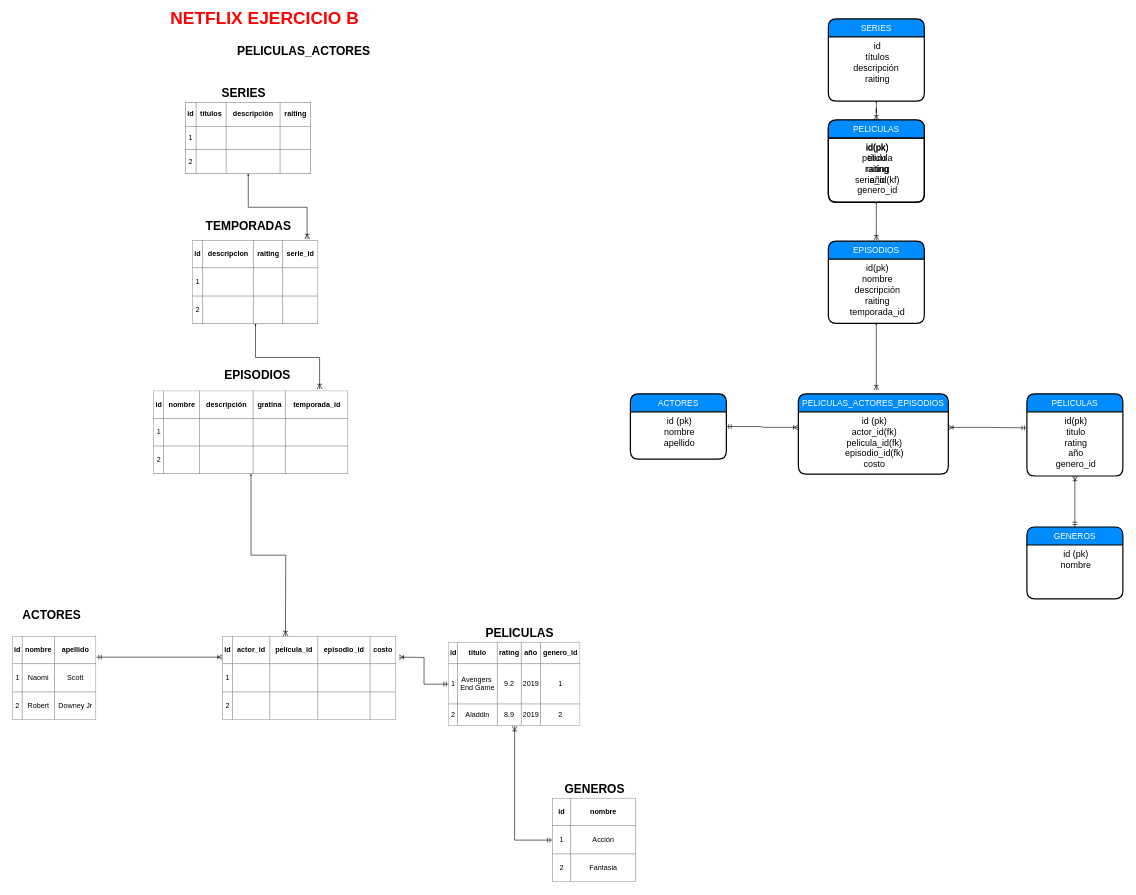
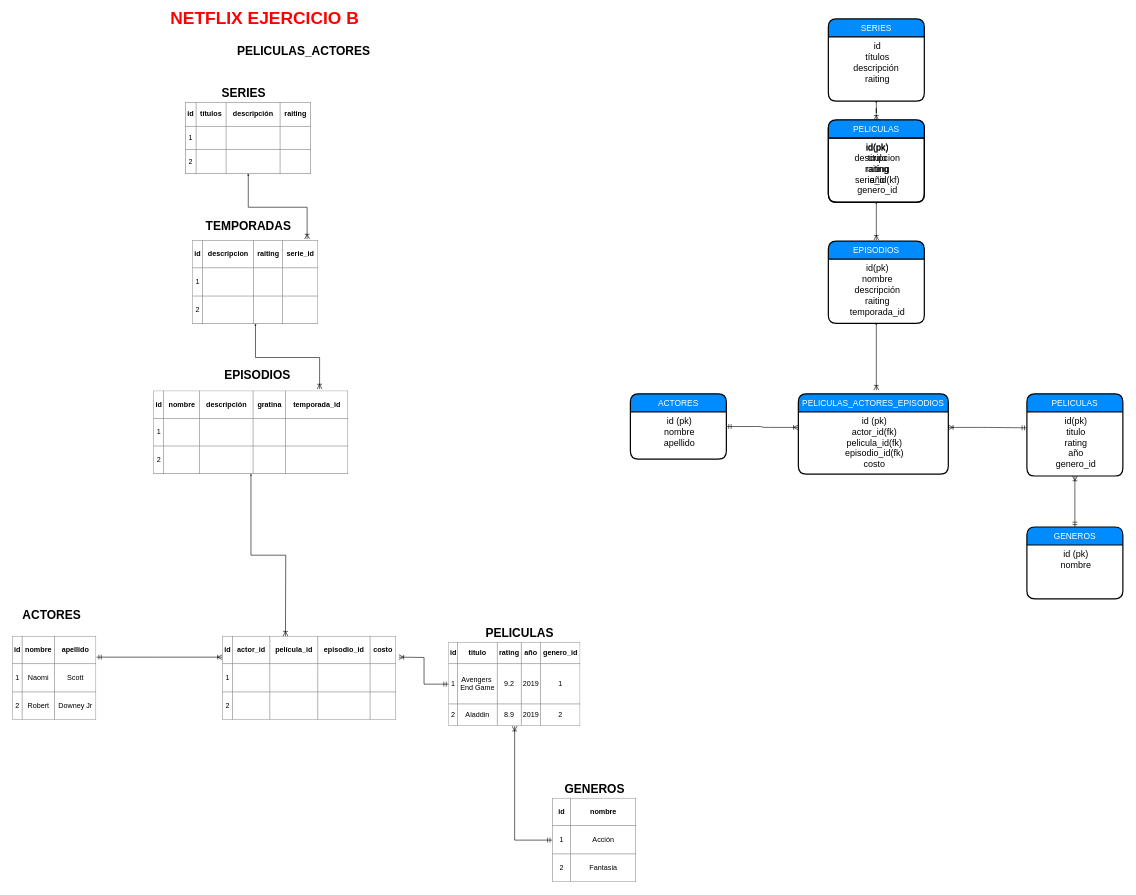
(877, 148) -> (877, 148)
